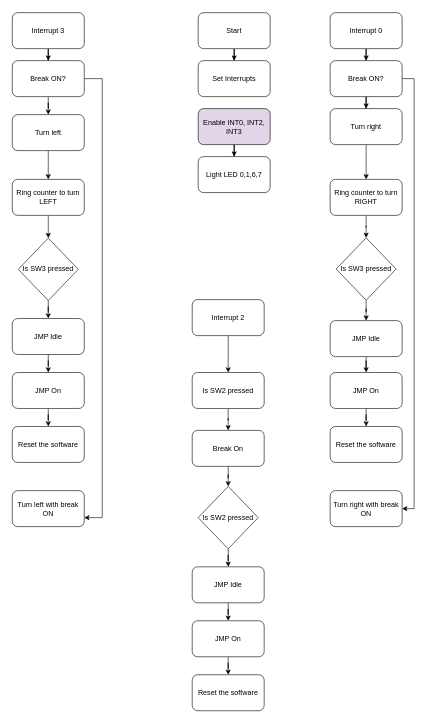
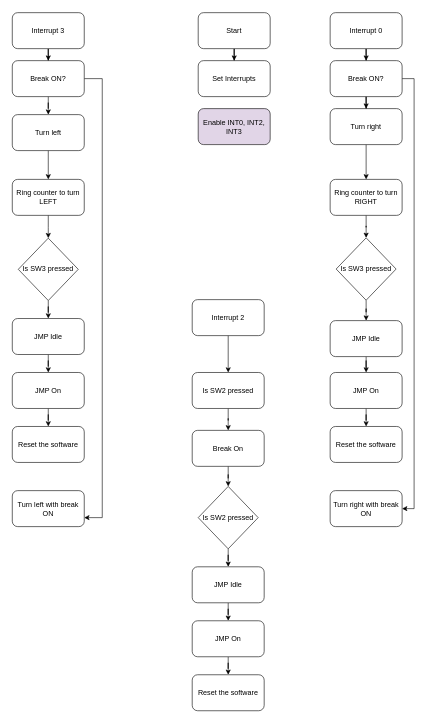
(234, 152) -> none
(234, 174) -> none
